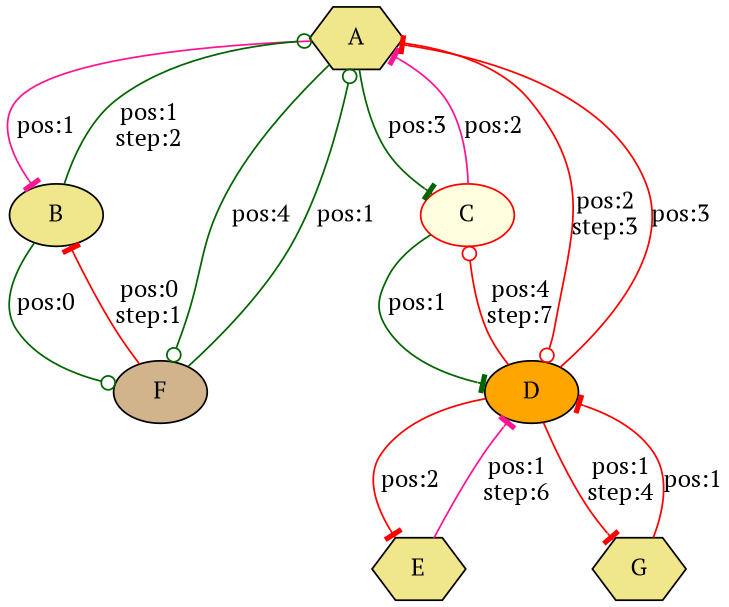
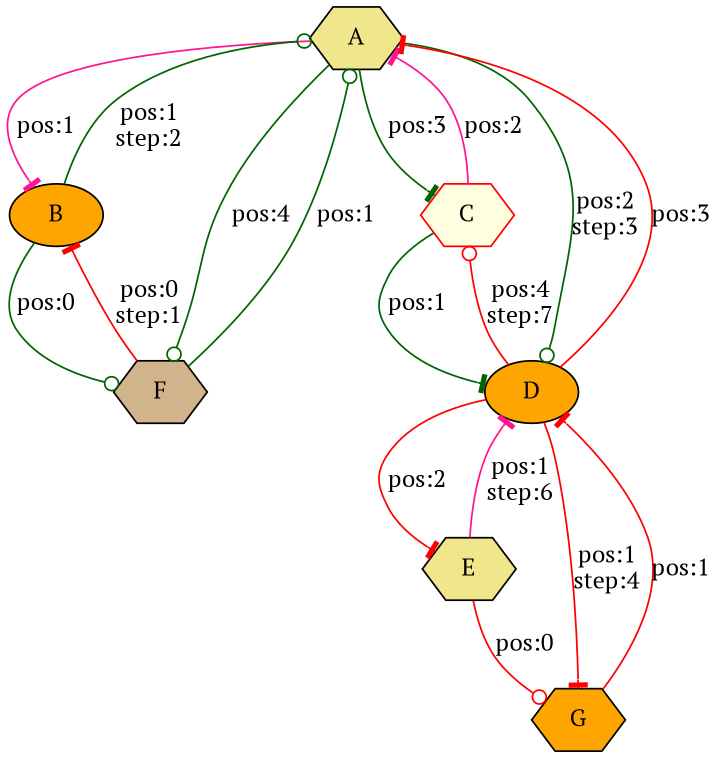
(560, 149) -> (560, 149)
(56, 215) -> (56, 215)
(467, 215) -> (467, 215)
(160, 392) -> (160, 392)
(639, 569) -> (578, 720)
none -> (493, 654)
